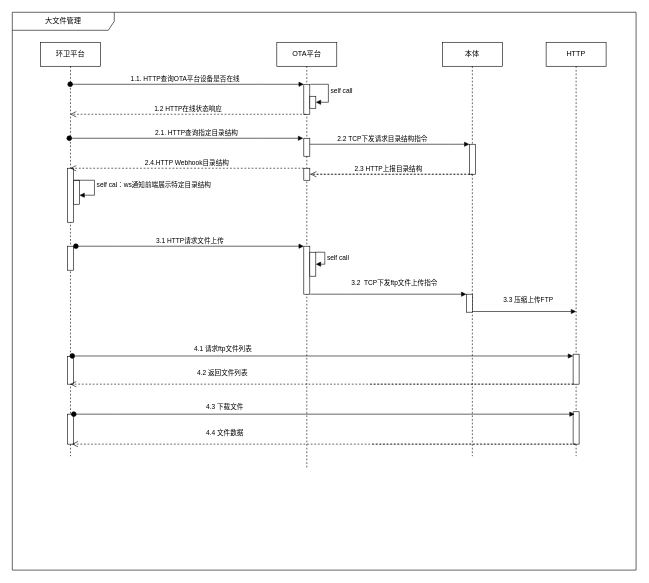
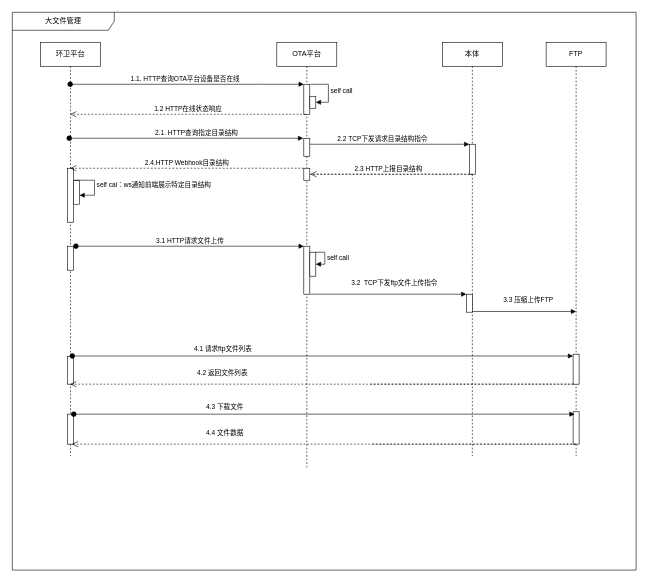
(576, 54) -> (576, 54)
